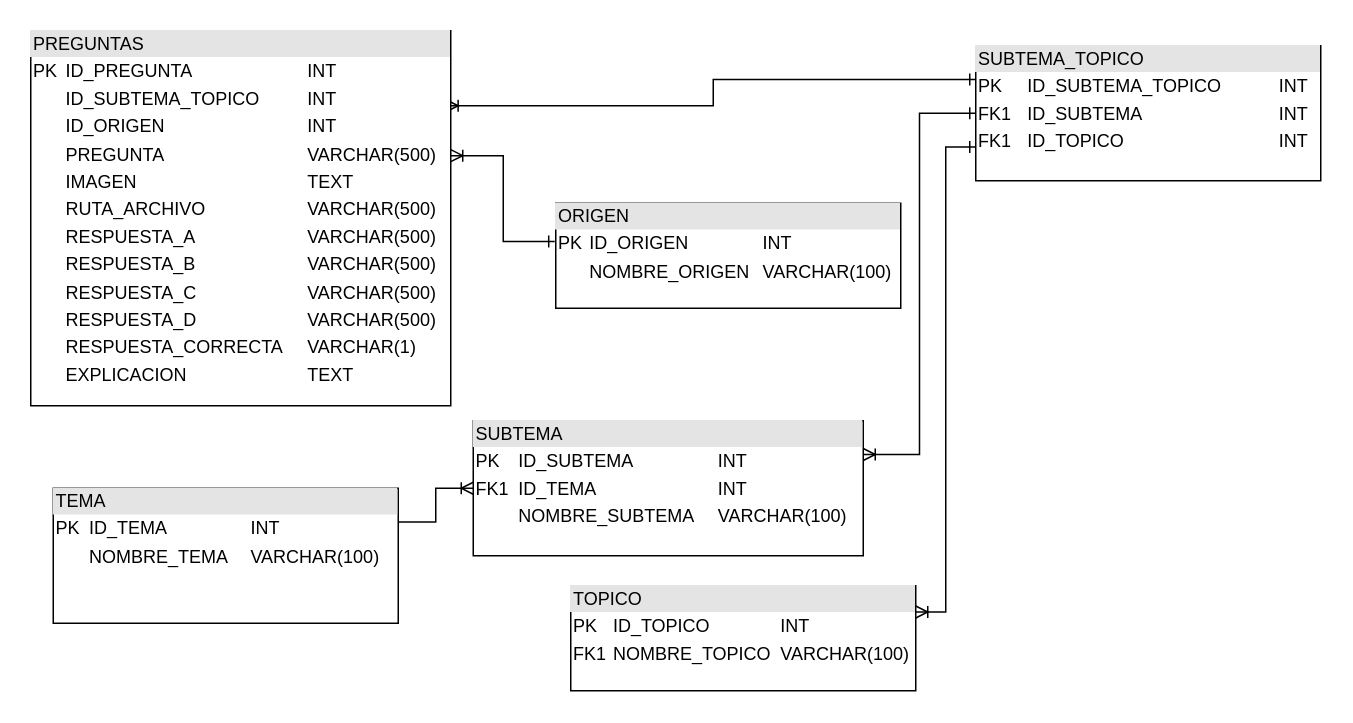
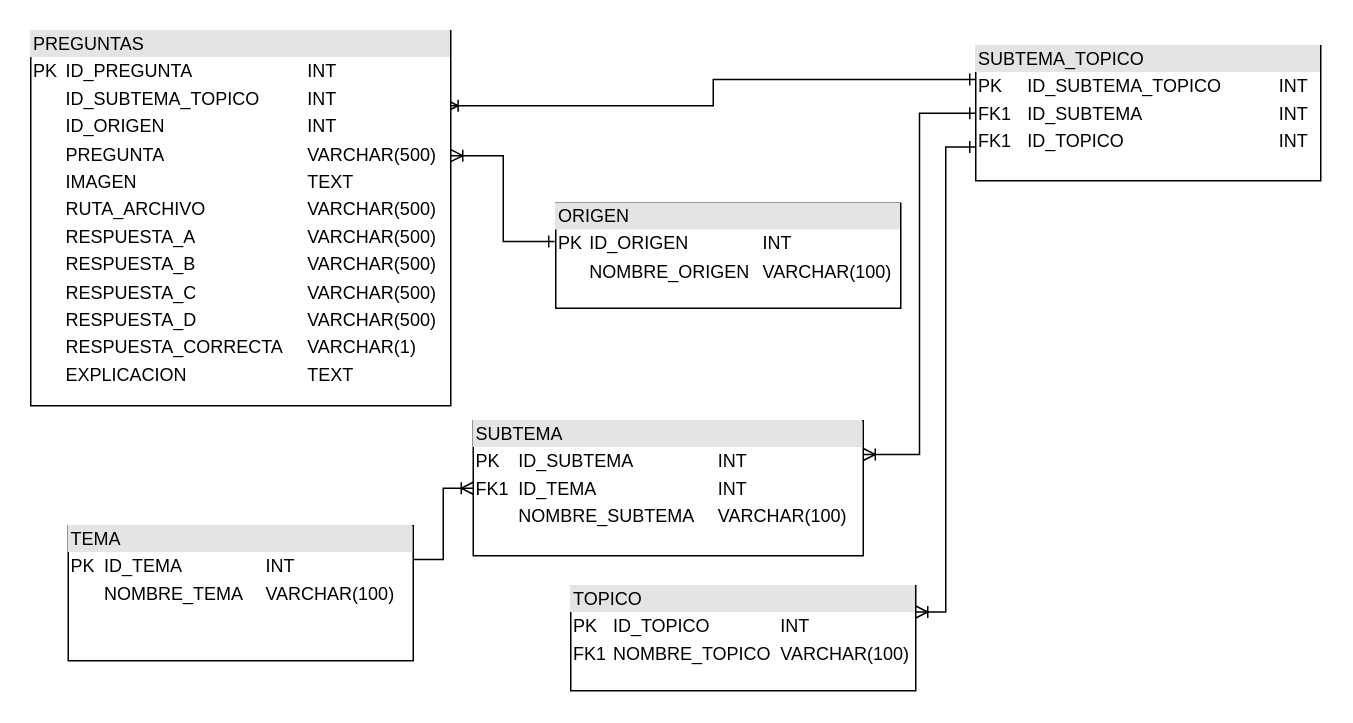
(226, 556) -> (241, 593)
